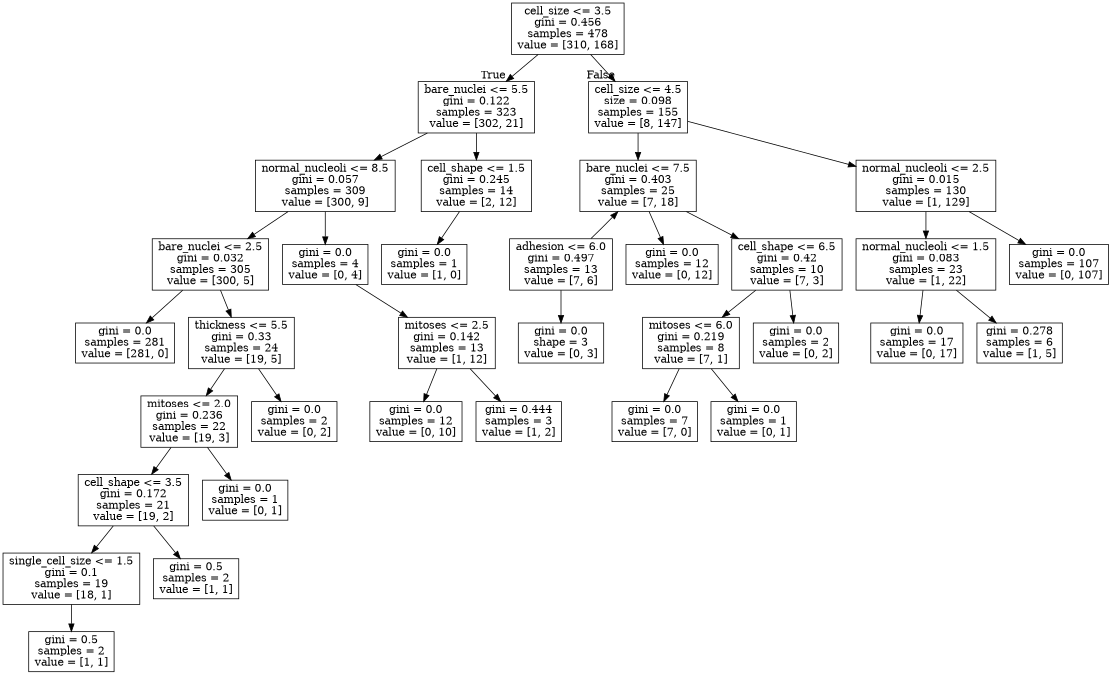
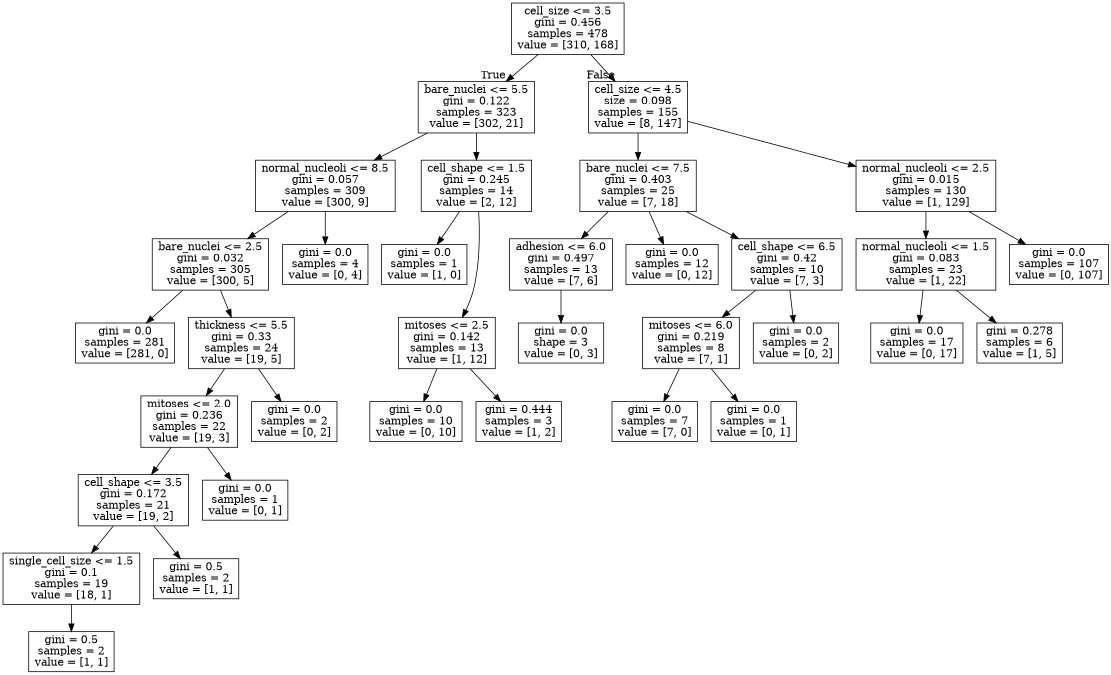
(602, 228) -> (597, 222)
(378, 299) -> (478, 262)
(416, 422) -> (416, 422)
